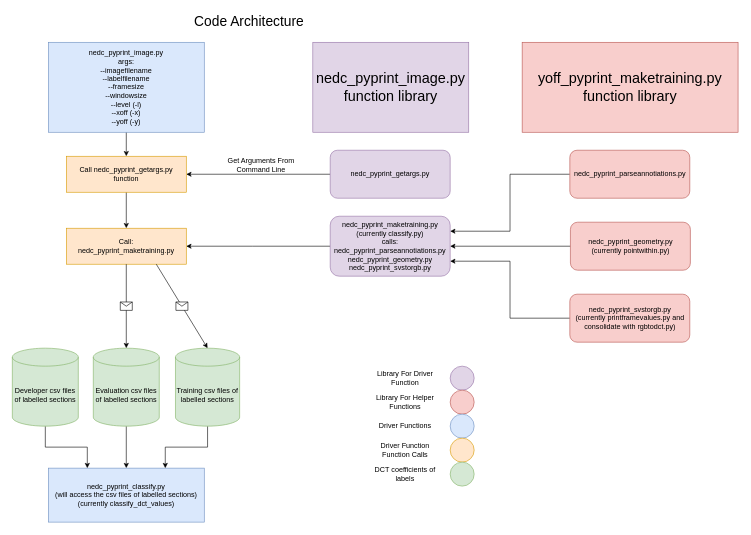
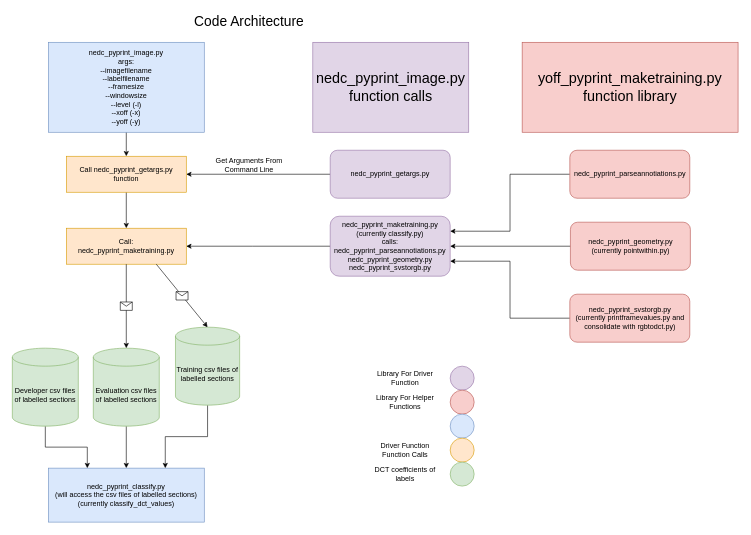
(391, 87) -> (391, 87)
(261, 165) -> (249, 165)
(208, 387) -> (208, 366)
(405, 426) -> none
